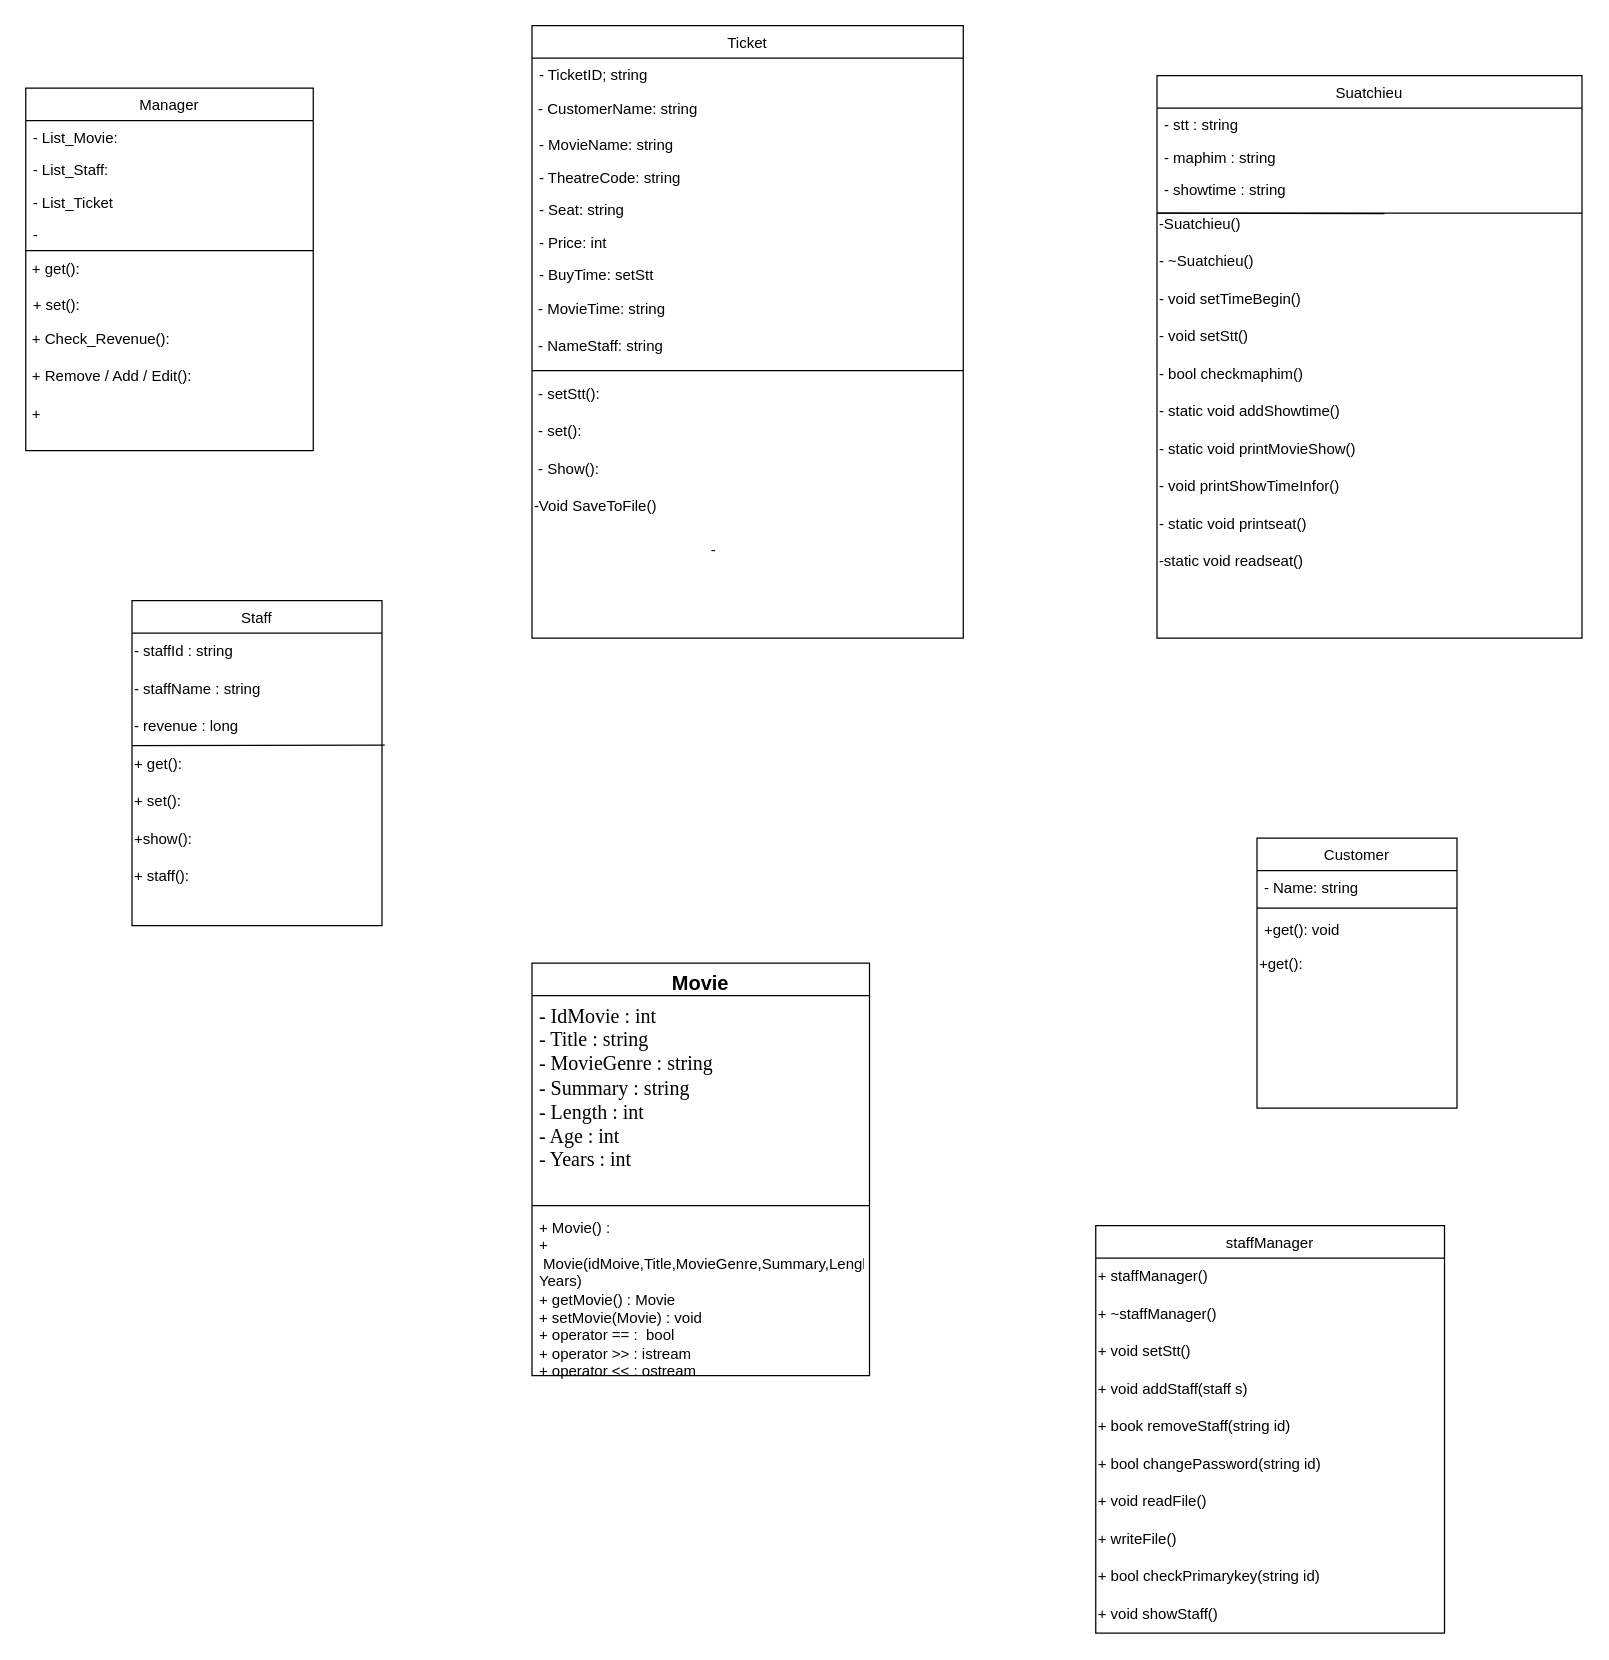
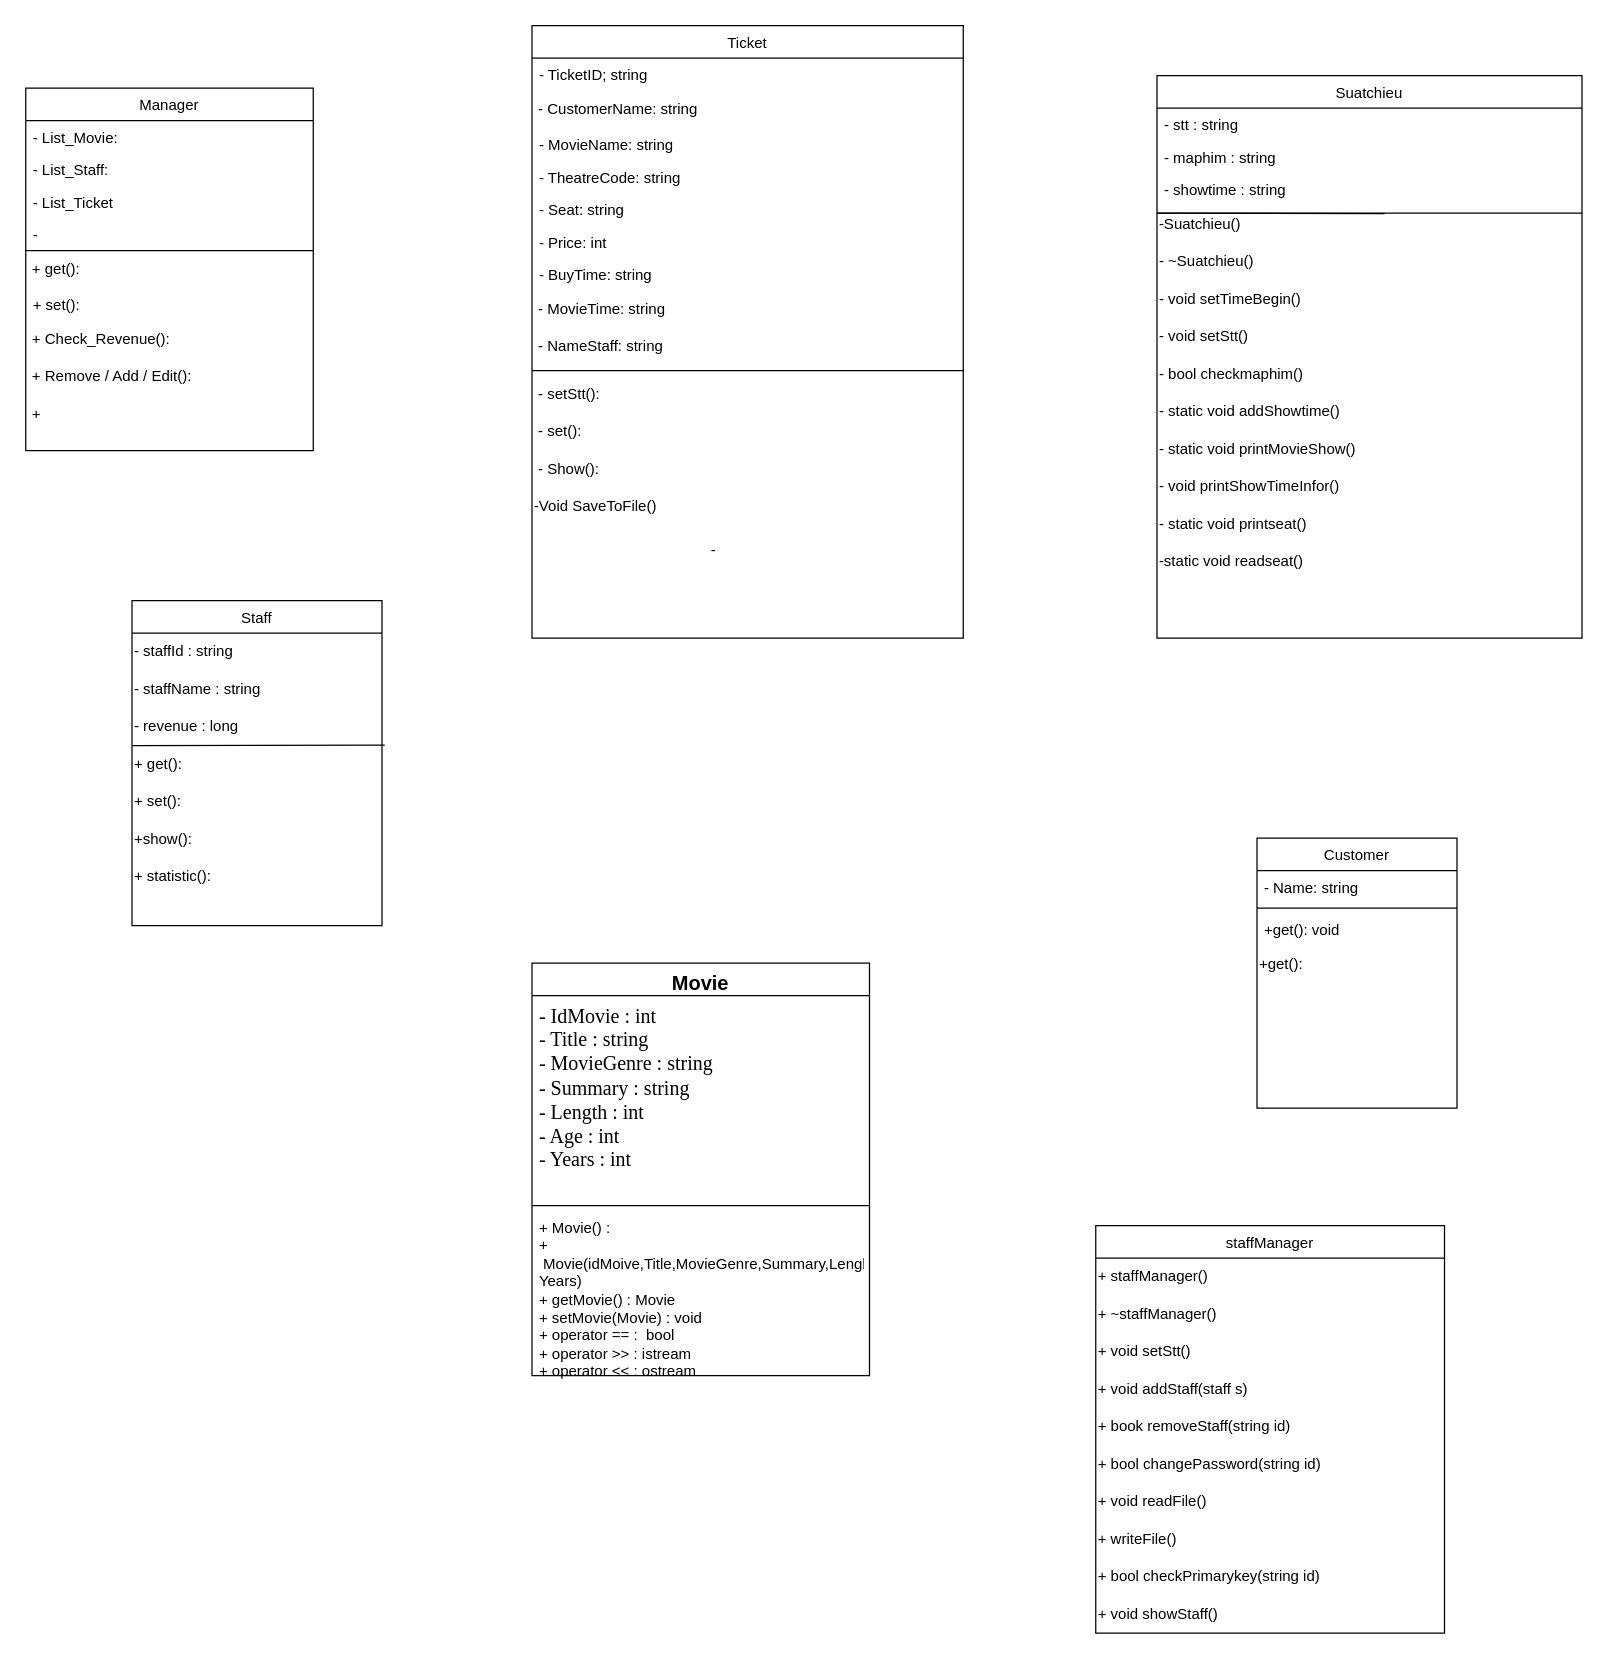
(602, 275) -> (600, 275)
(172, 877) -> (185, 877)
